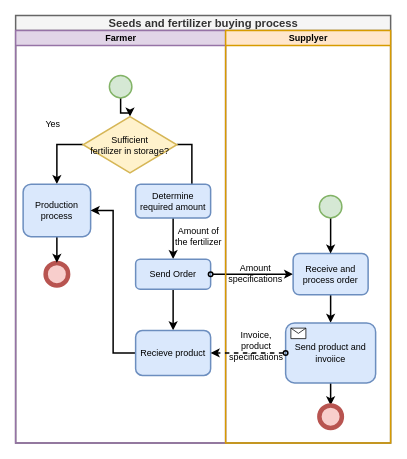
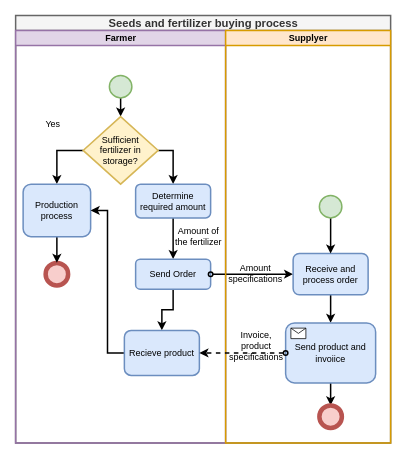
(130, 145) -> (120, 150)
(173, 353) -> (162, 353)
